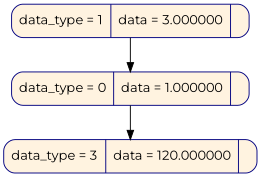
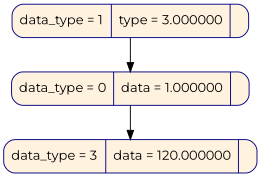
(171, 20) -> (171, 20)
